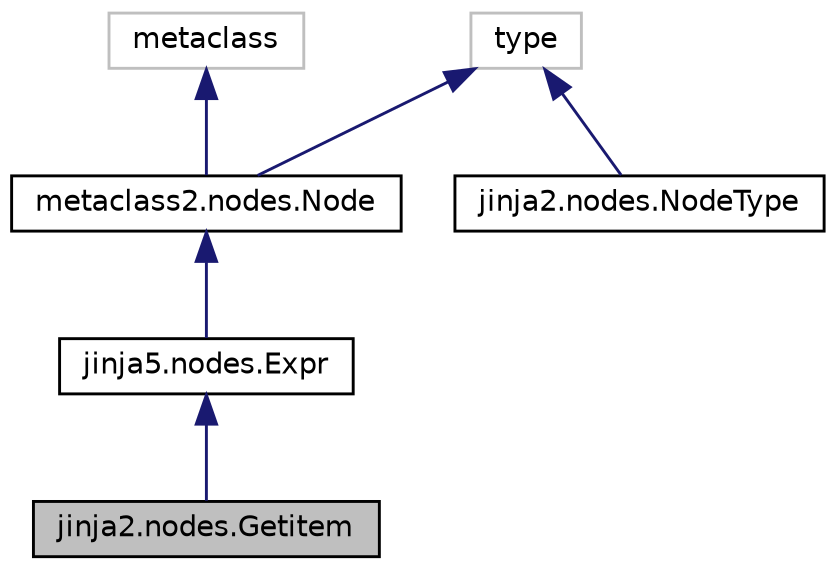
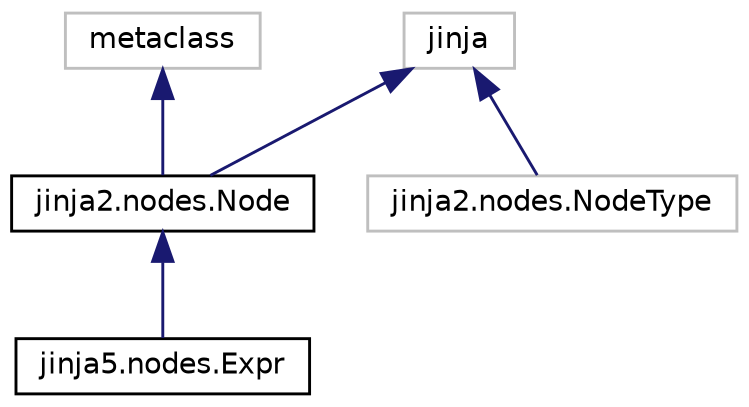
(526, 41) -> (459, 41)
(206, 203) -> (163, 203)
(640, 203) -> (552, 203)
(206, 529) -> none
